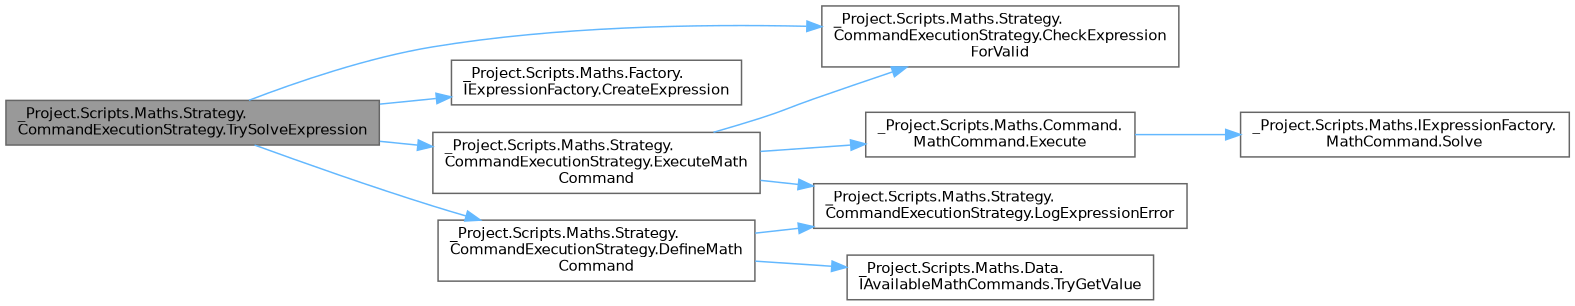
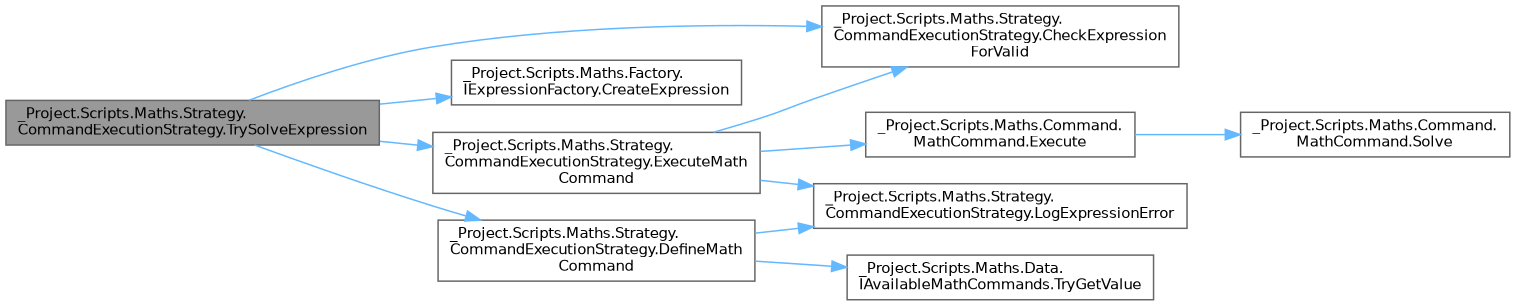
(1405, 135) -> (1375, 135)
